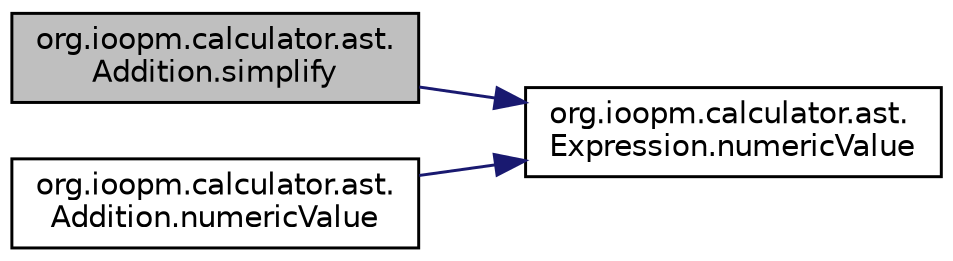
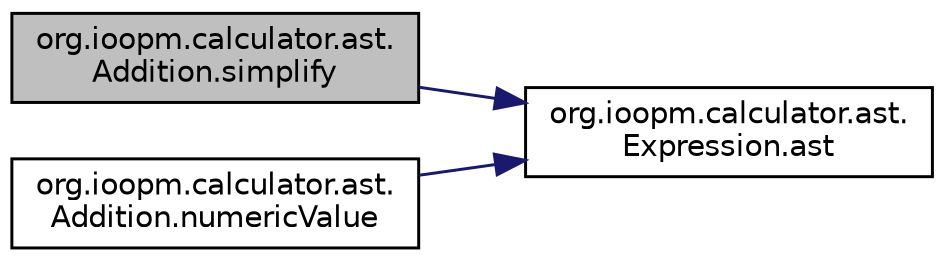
(733, 132) -> (729, 132)
